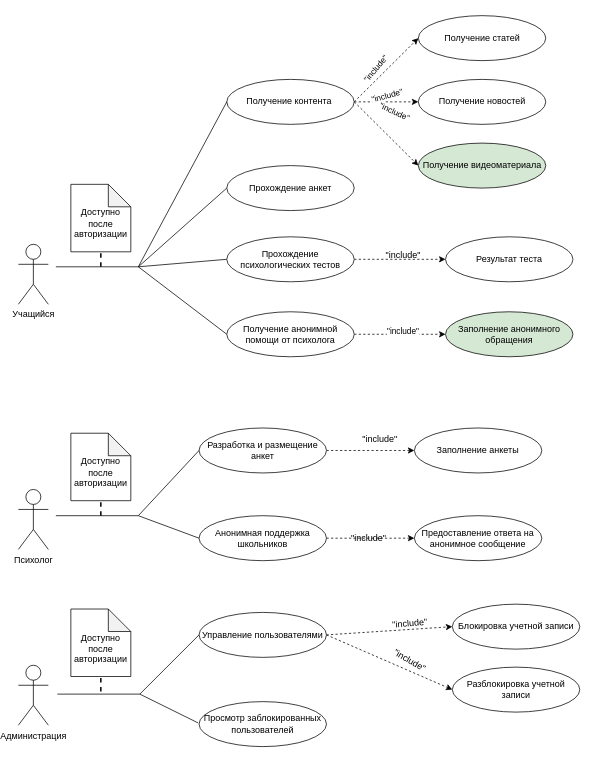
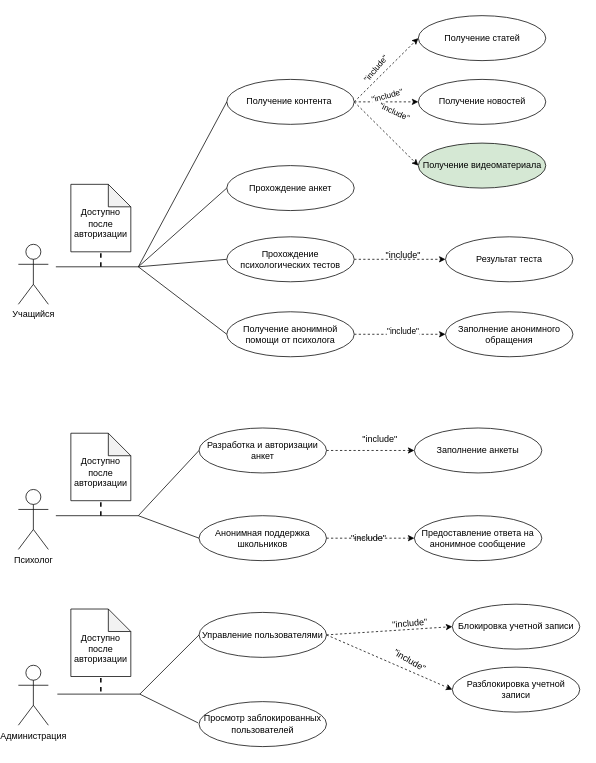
(509, 334) -> (509, 334)
(263, 450) -> (263, 450)
